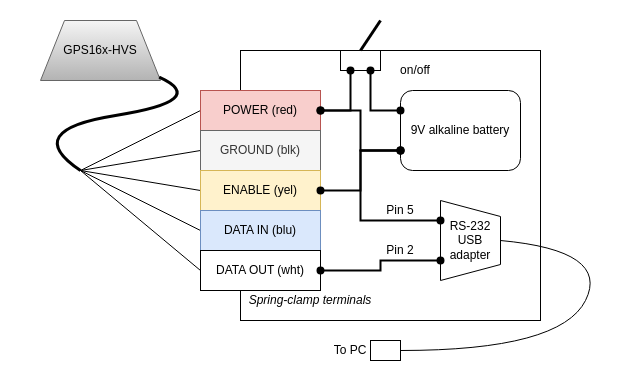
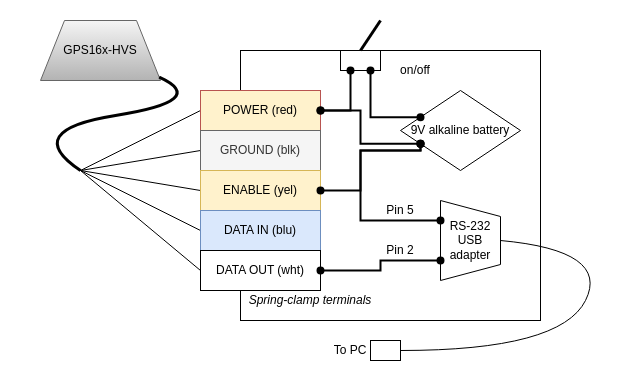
(261, 111) -> (261, 111)
(461, 131) -> (461, 131)
